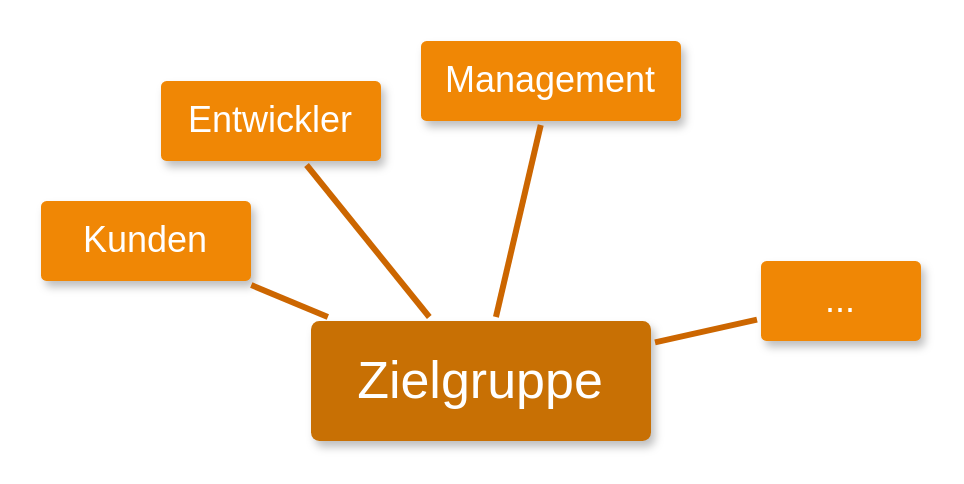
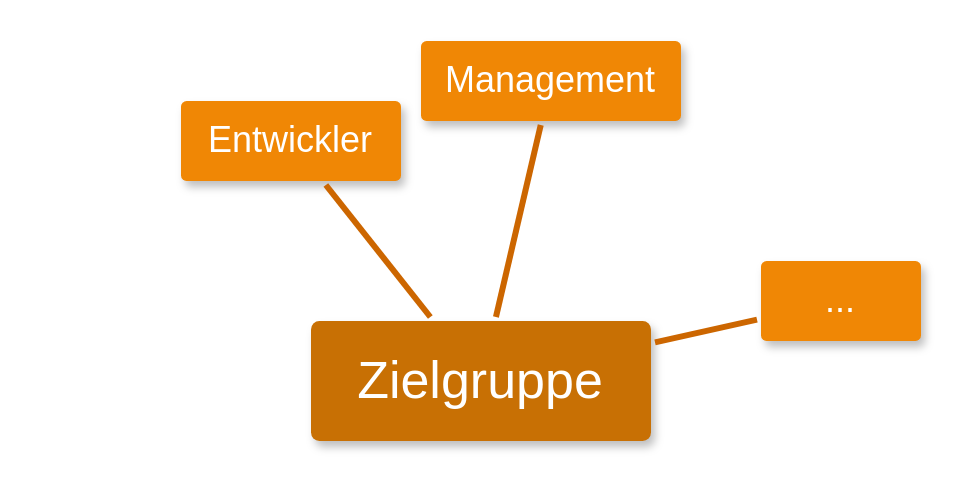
(271, 121) -> (291, 141)
(146, 241) -> none
(290, 301) -> none
